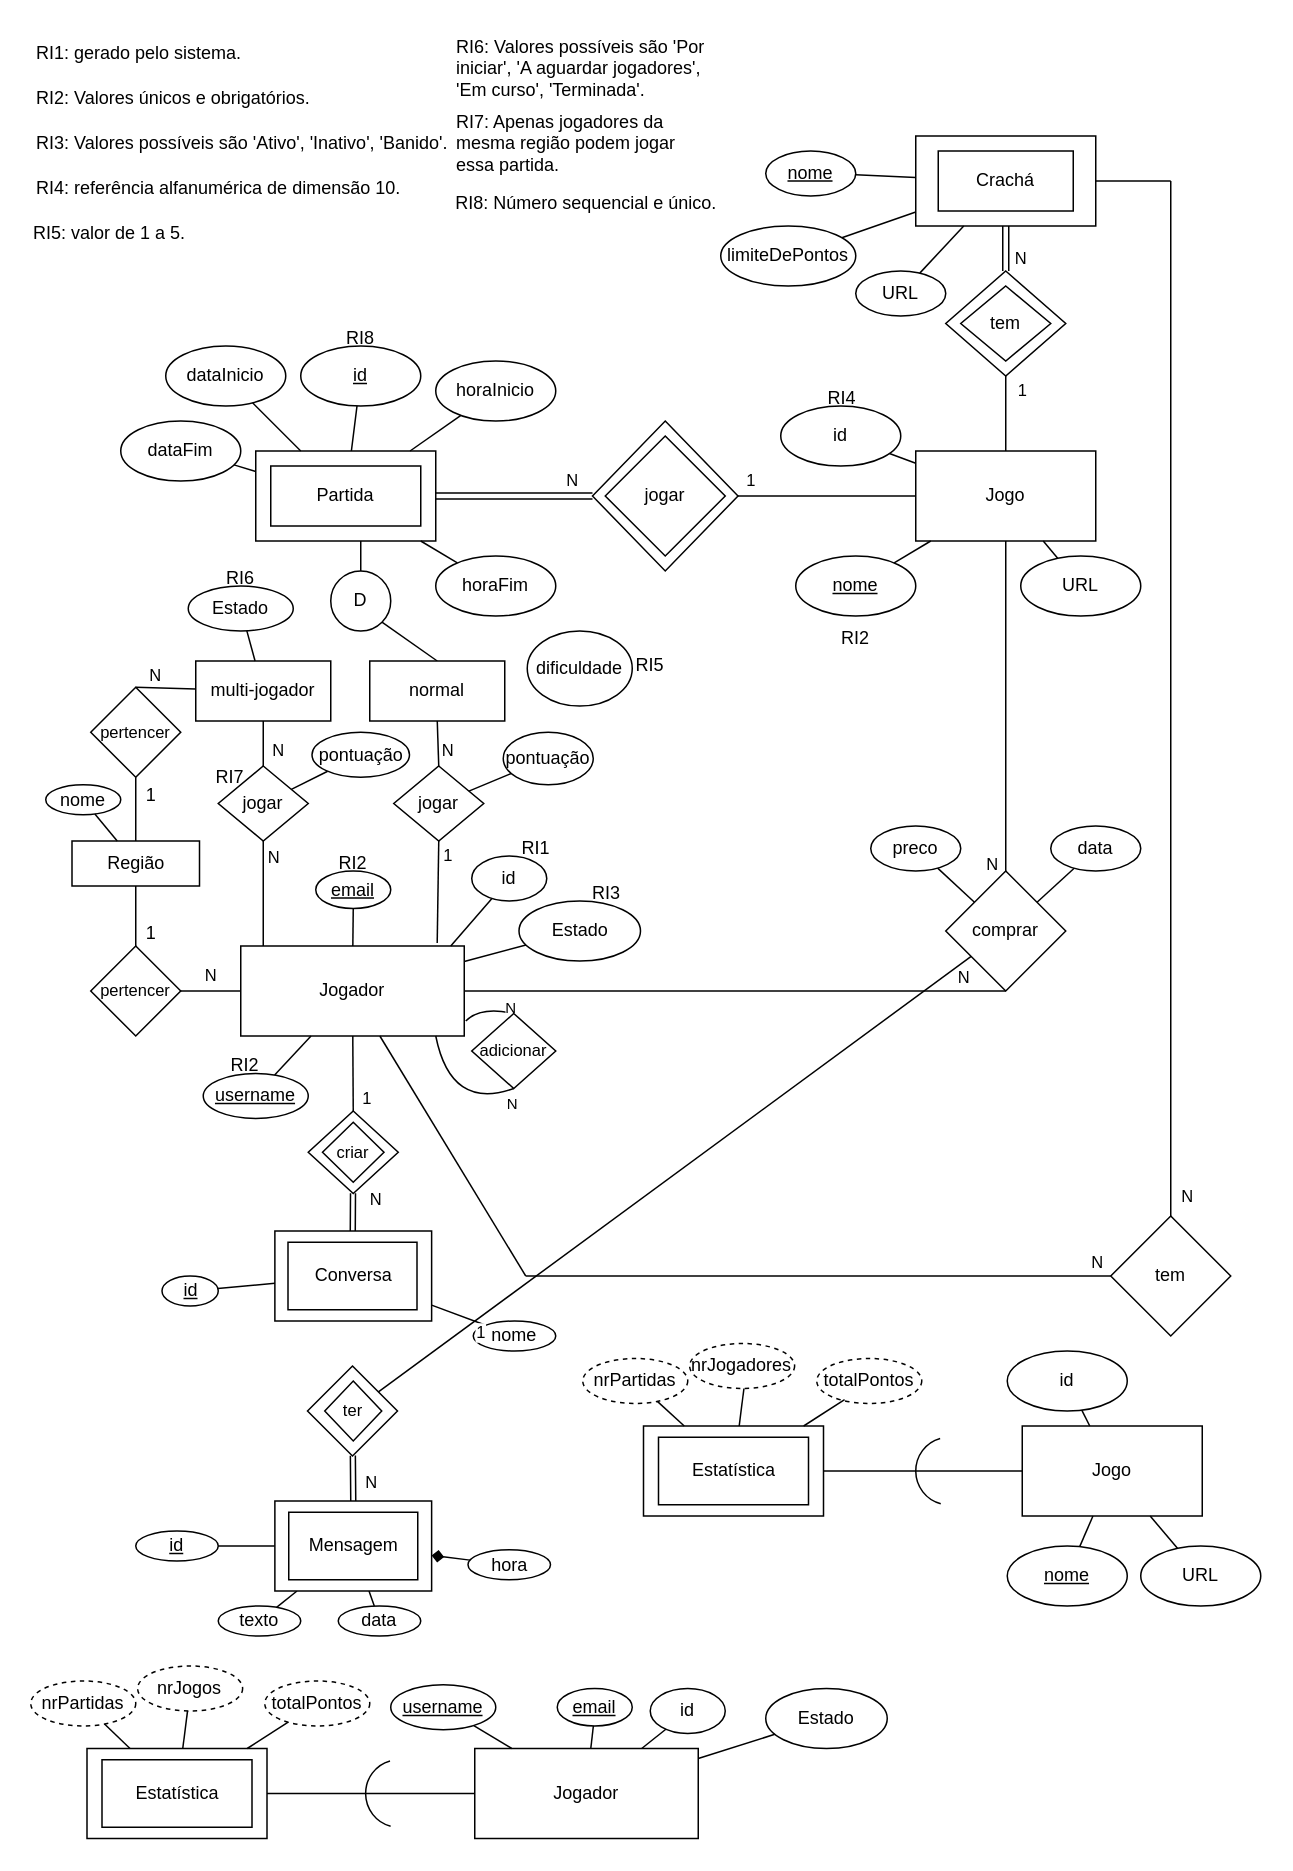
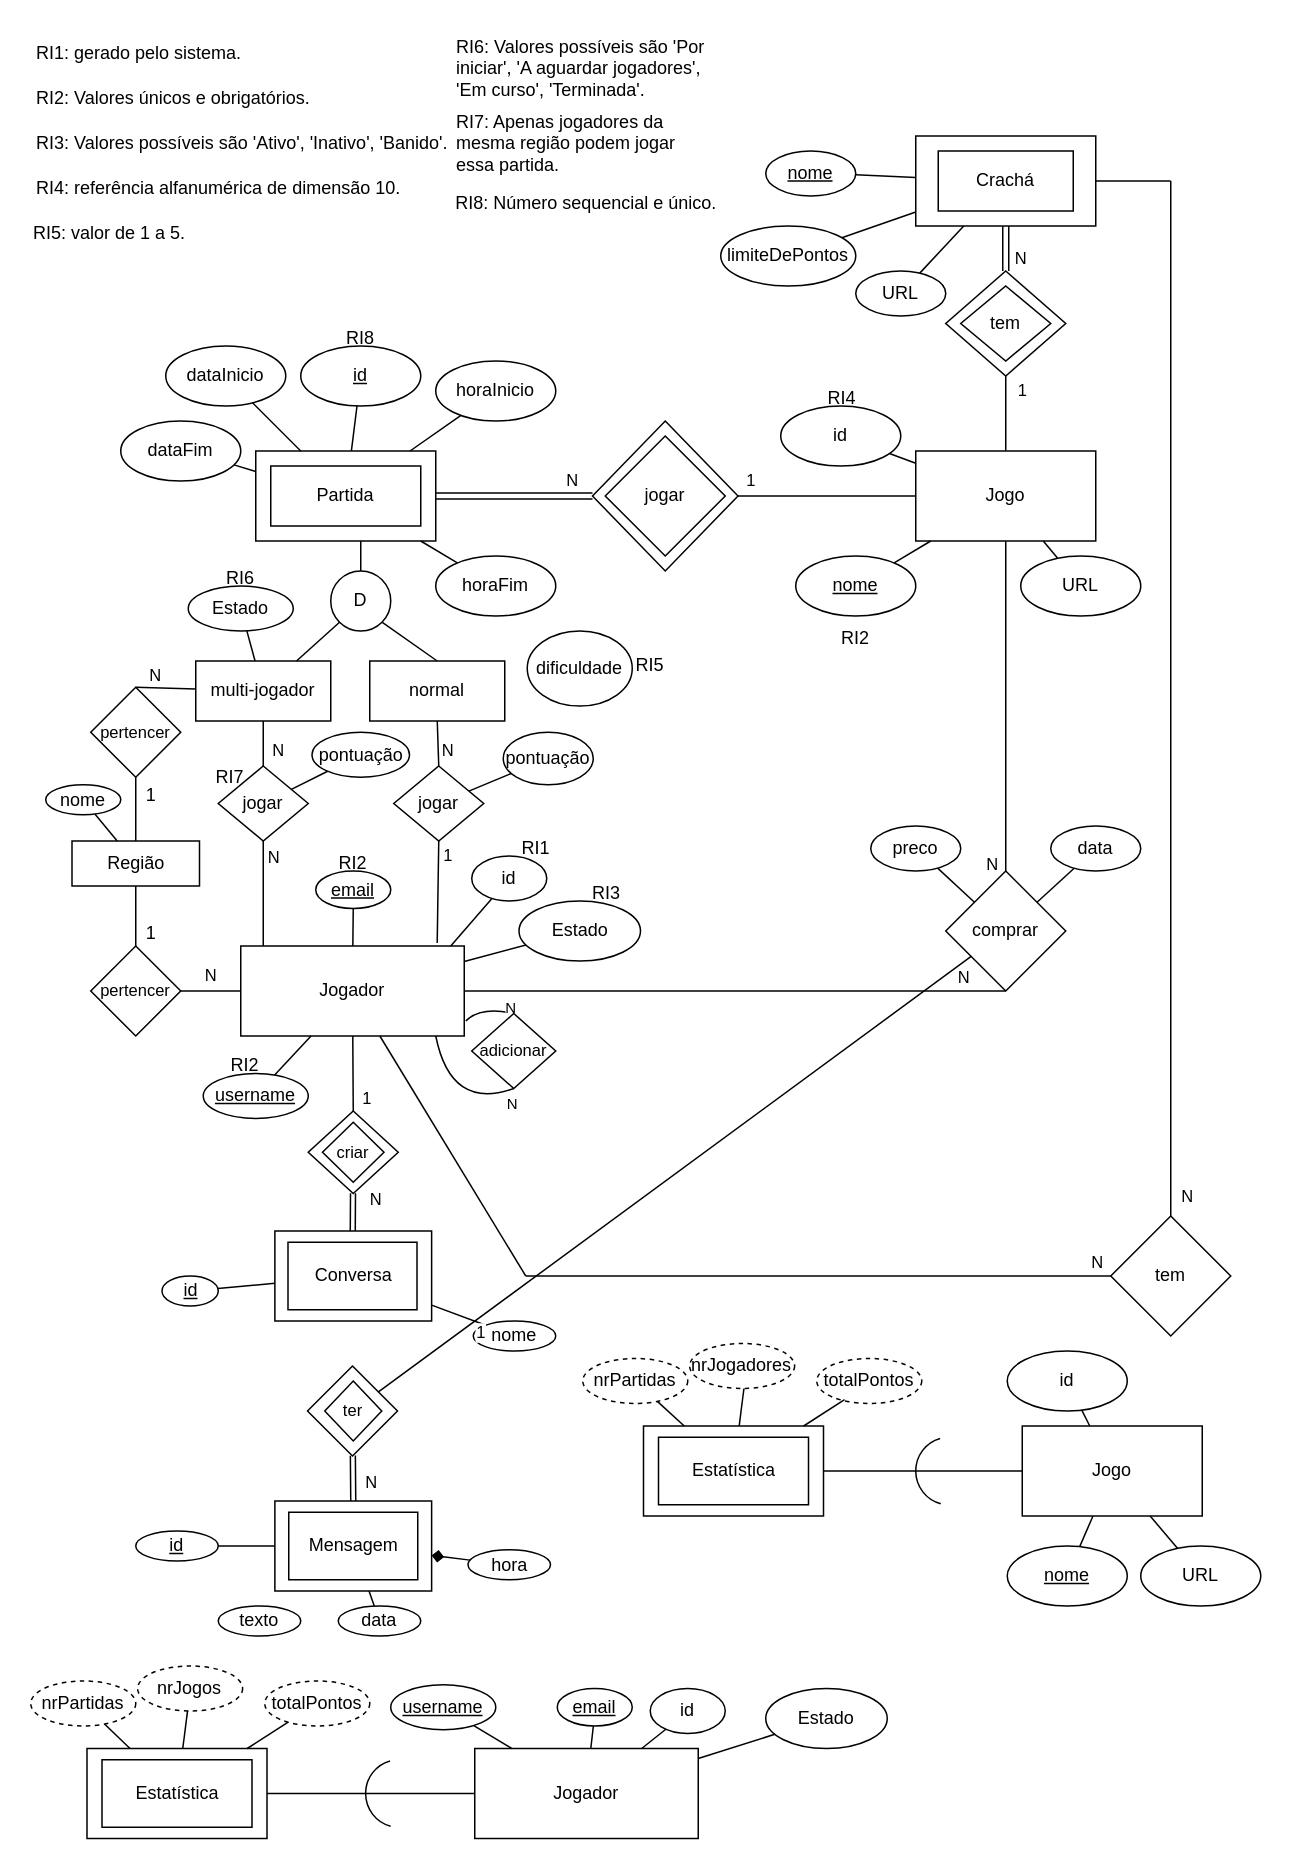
none -> (318, 642)
(287, 1599) -> none
